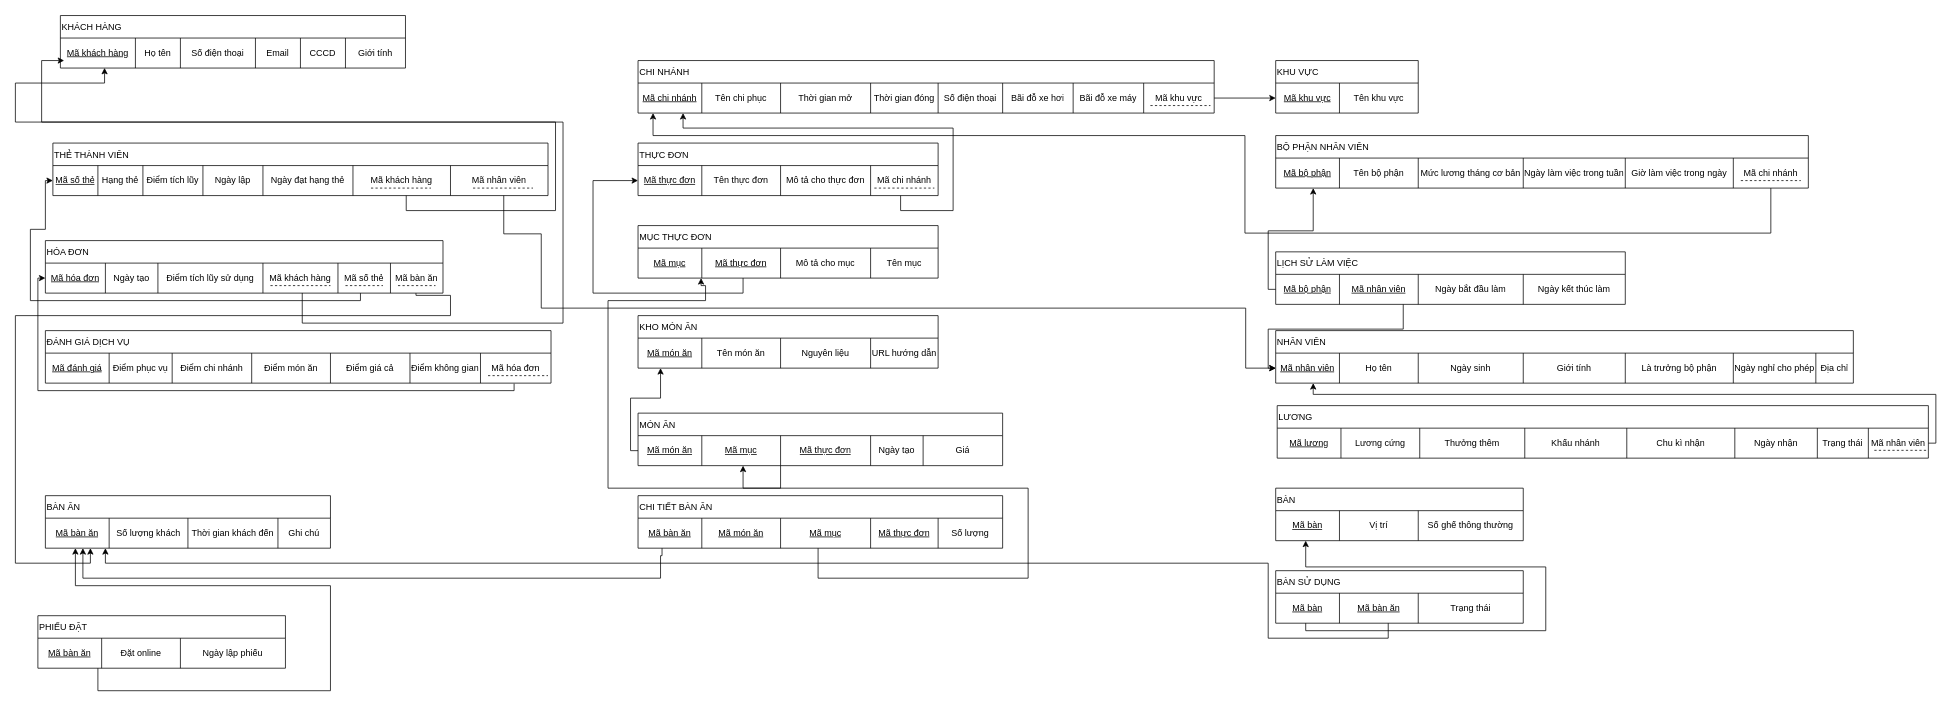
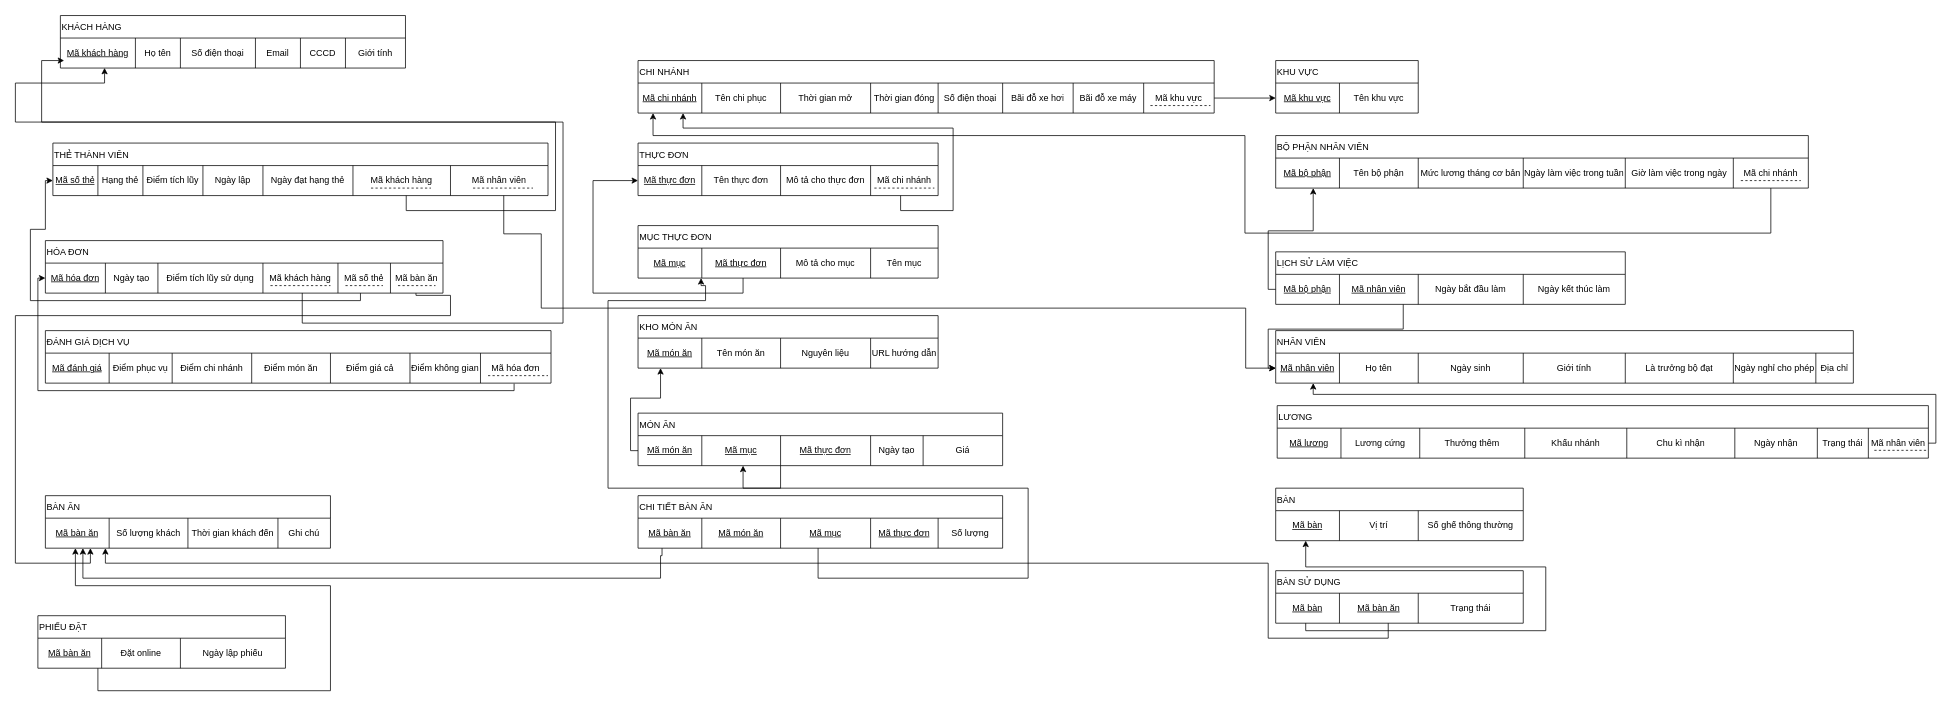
(1679, 368) -> (1679, 368)
